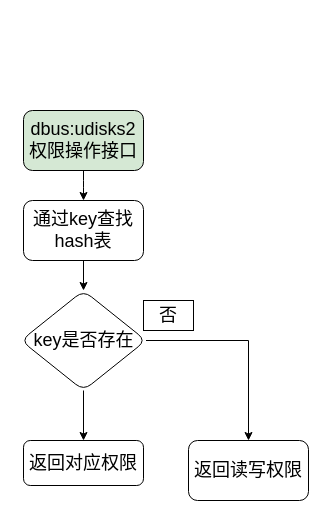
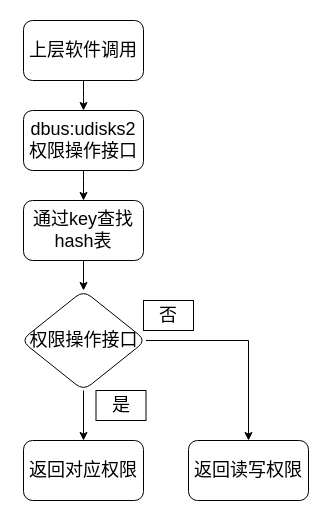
none -> (84, 51)
none -> (84, 96)
(84, 141) -> (84, 141)
(84, 341) -> (84, 341)
none -> (121, 406)
(84, 463) -> (84, 471)
